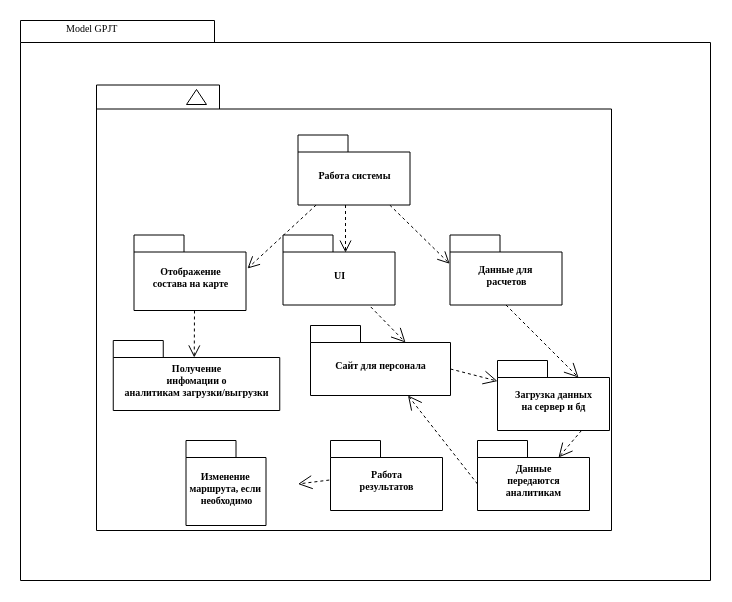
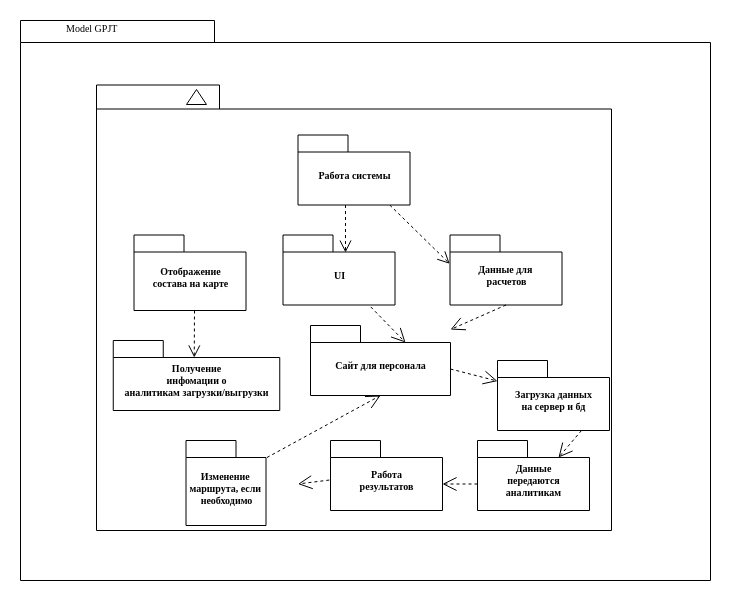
(265, 252) -> none
(541, 340) -> (479, 317)
none -> (322, 427)
(443, 441) -> (461, 484)
